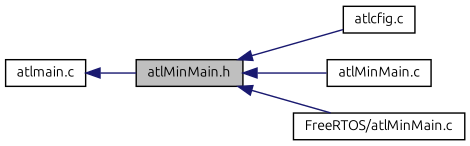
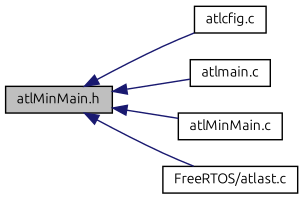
(118, 73) -> (159, 84)
(379, 126) -> (230, 180)
